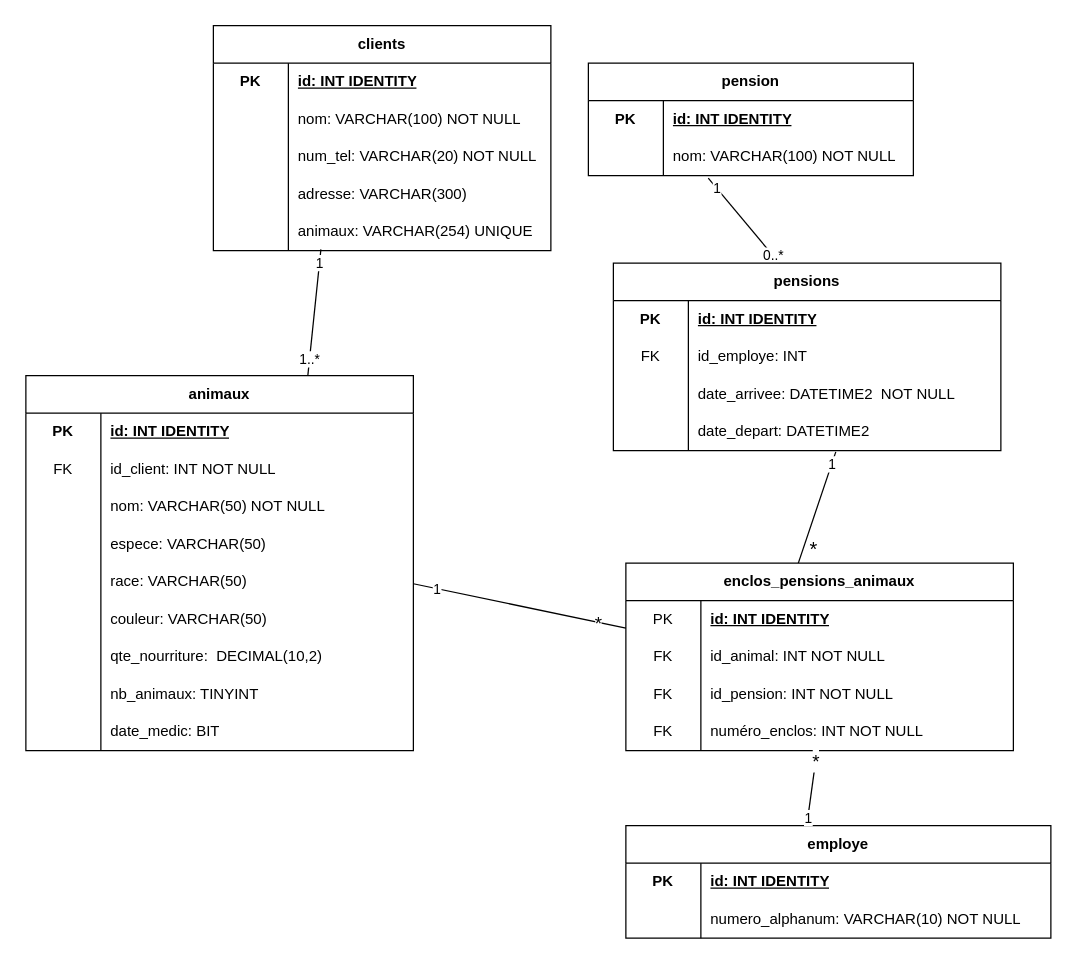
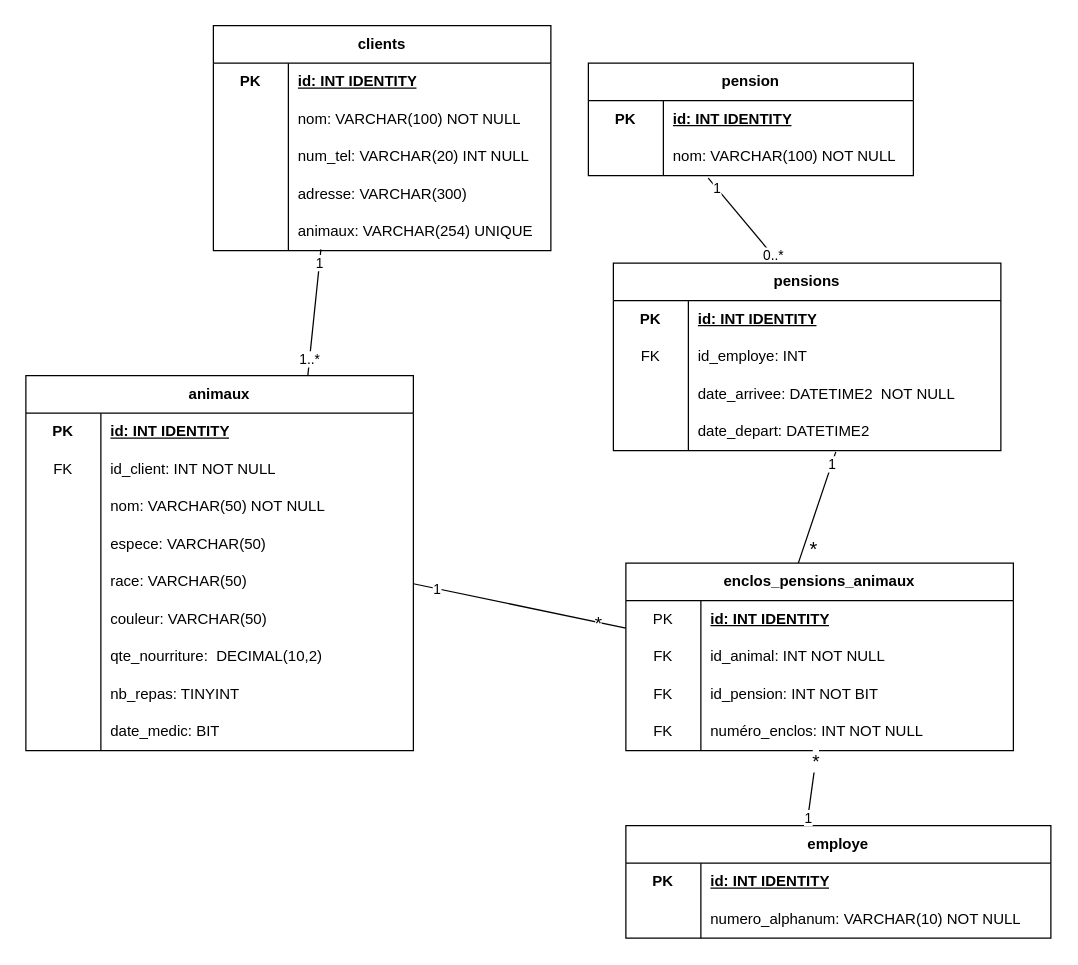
(410, 157) -> (410, 157)
(185, 694) -> (178, 694)
(800, 694) -> (796, 694)
